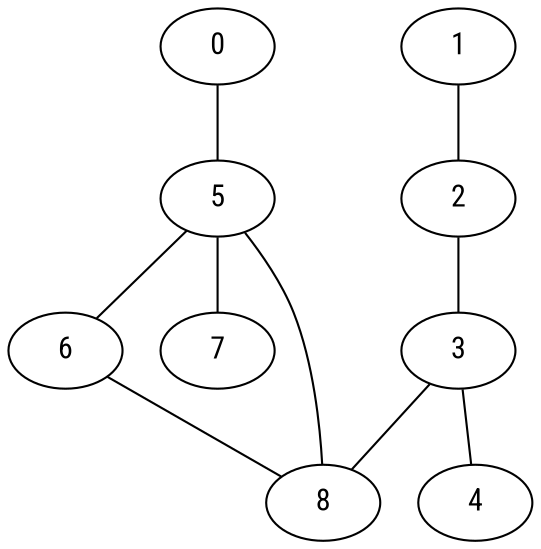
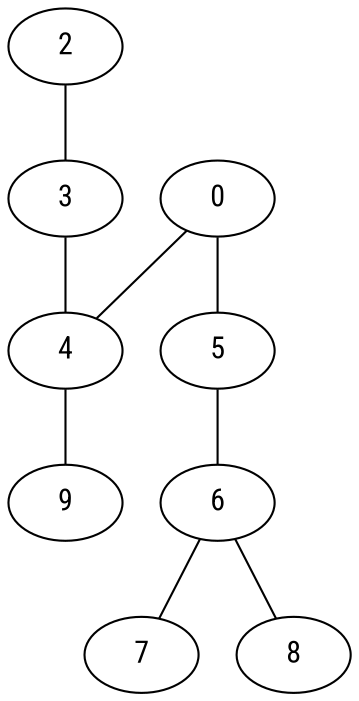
(458, 46) -> none
none -> (142, 274)
(218, 275) -> (180, 579)
(303, 342) -> none
(391, 427) -> none
none -> (65, 503)
